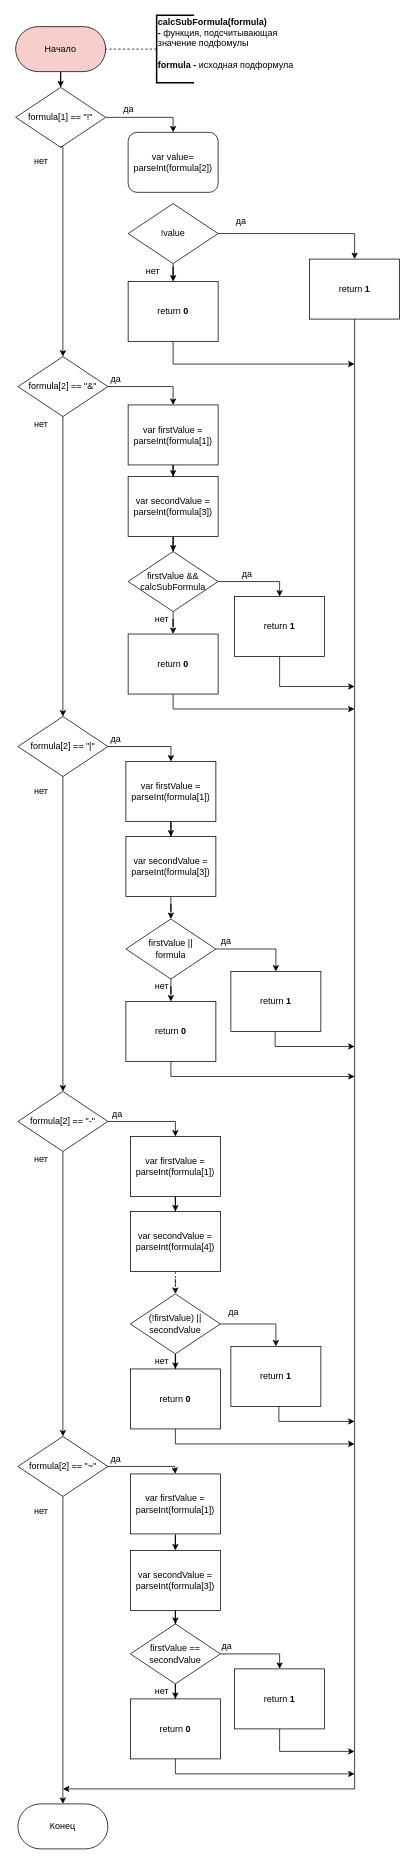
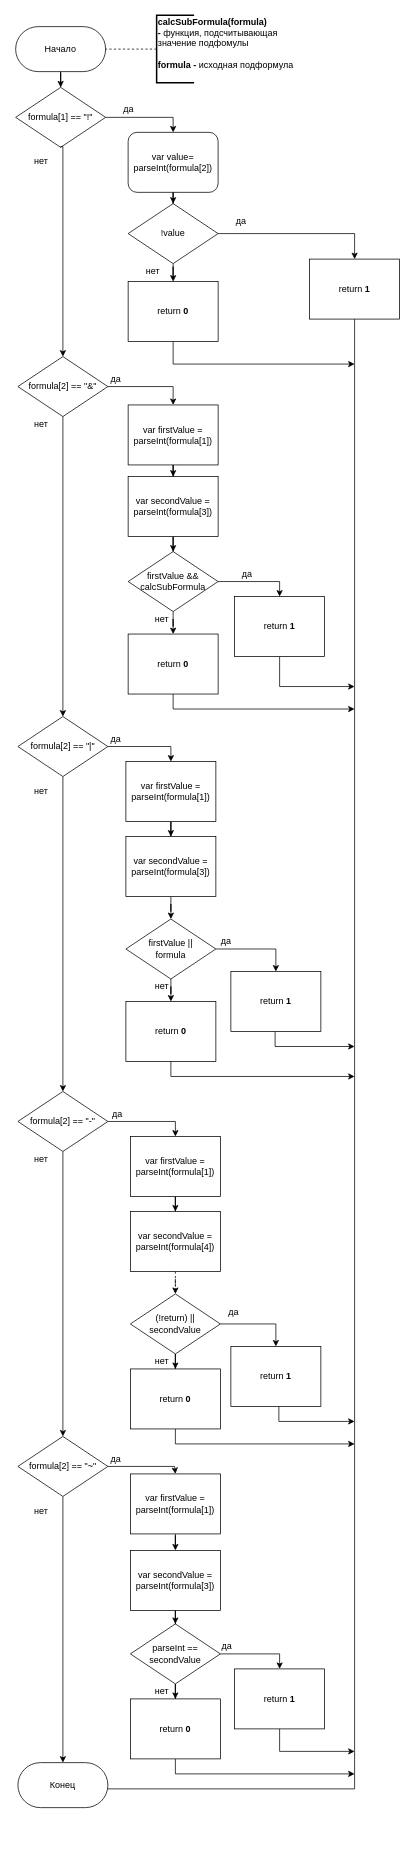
(60, 49) -> (60, 49)
none -> (173, 201)
(175, 1324) -> (175, 1324)
(175, 1654) -> (175, 1654)
(63, 1827) -> (63, 1785)
